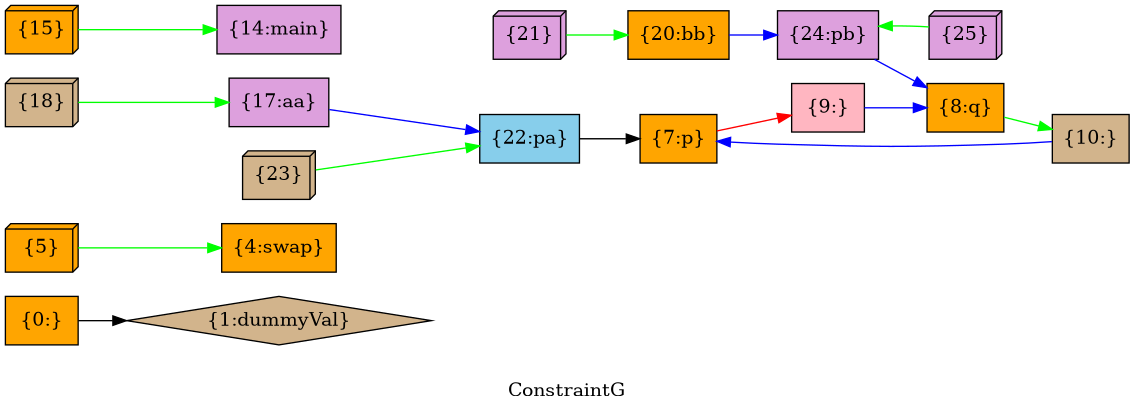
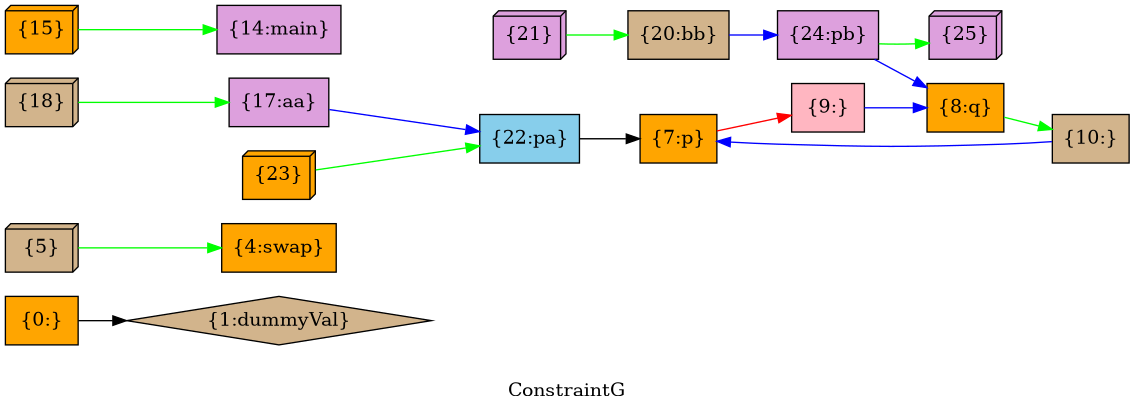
(911, 26) -> (897, 44)
(678, 35) -> (678, 35)
(279, 175) -> (279, 175)
(42, 248) -> (42, 248)
